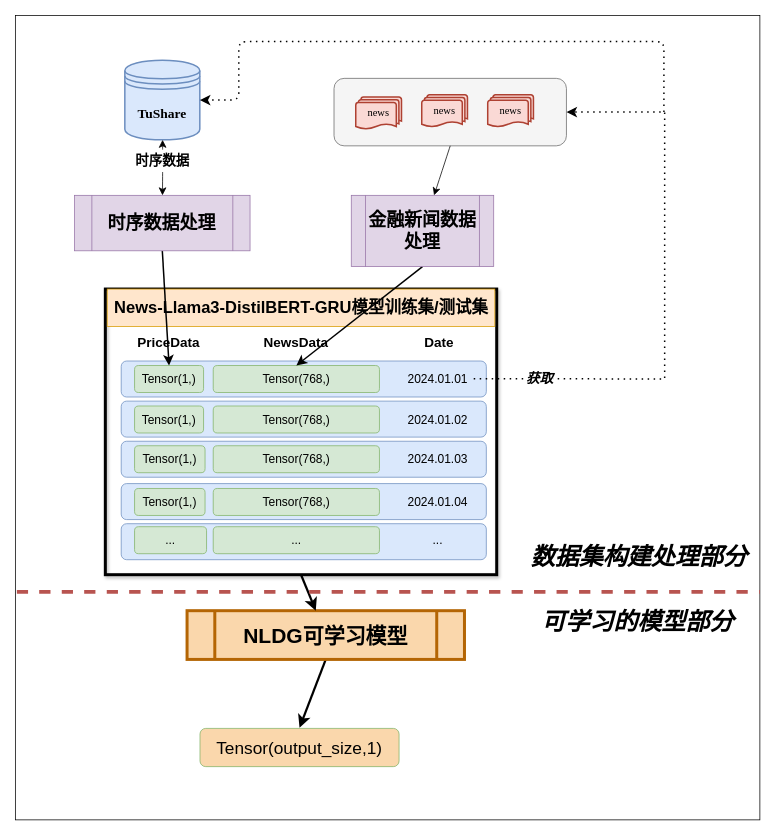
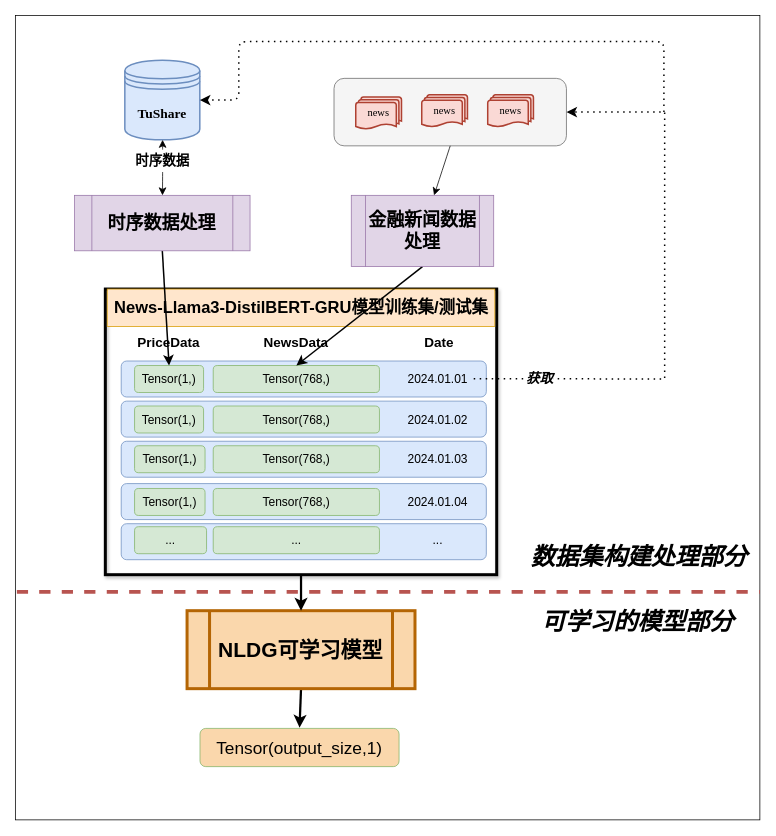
(326, 635) -> (301, 650)
